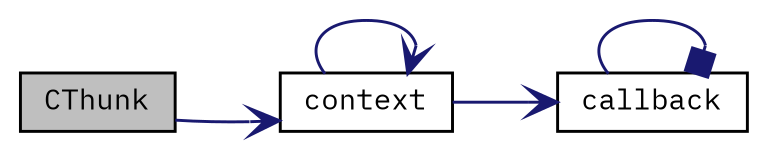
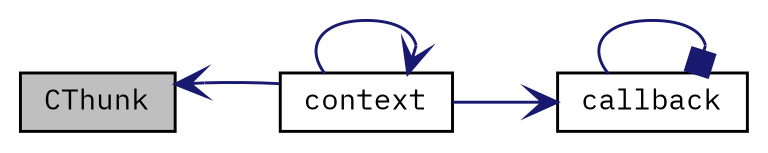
(212, 122) -> (242, 83)
